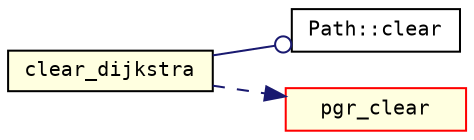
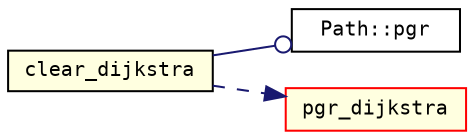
(376, 30) -> (376, 30)
(376, 109) -> (376, 109)
